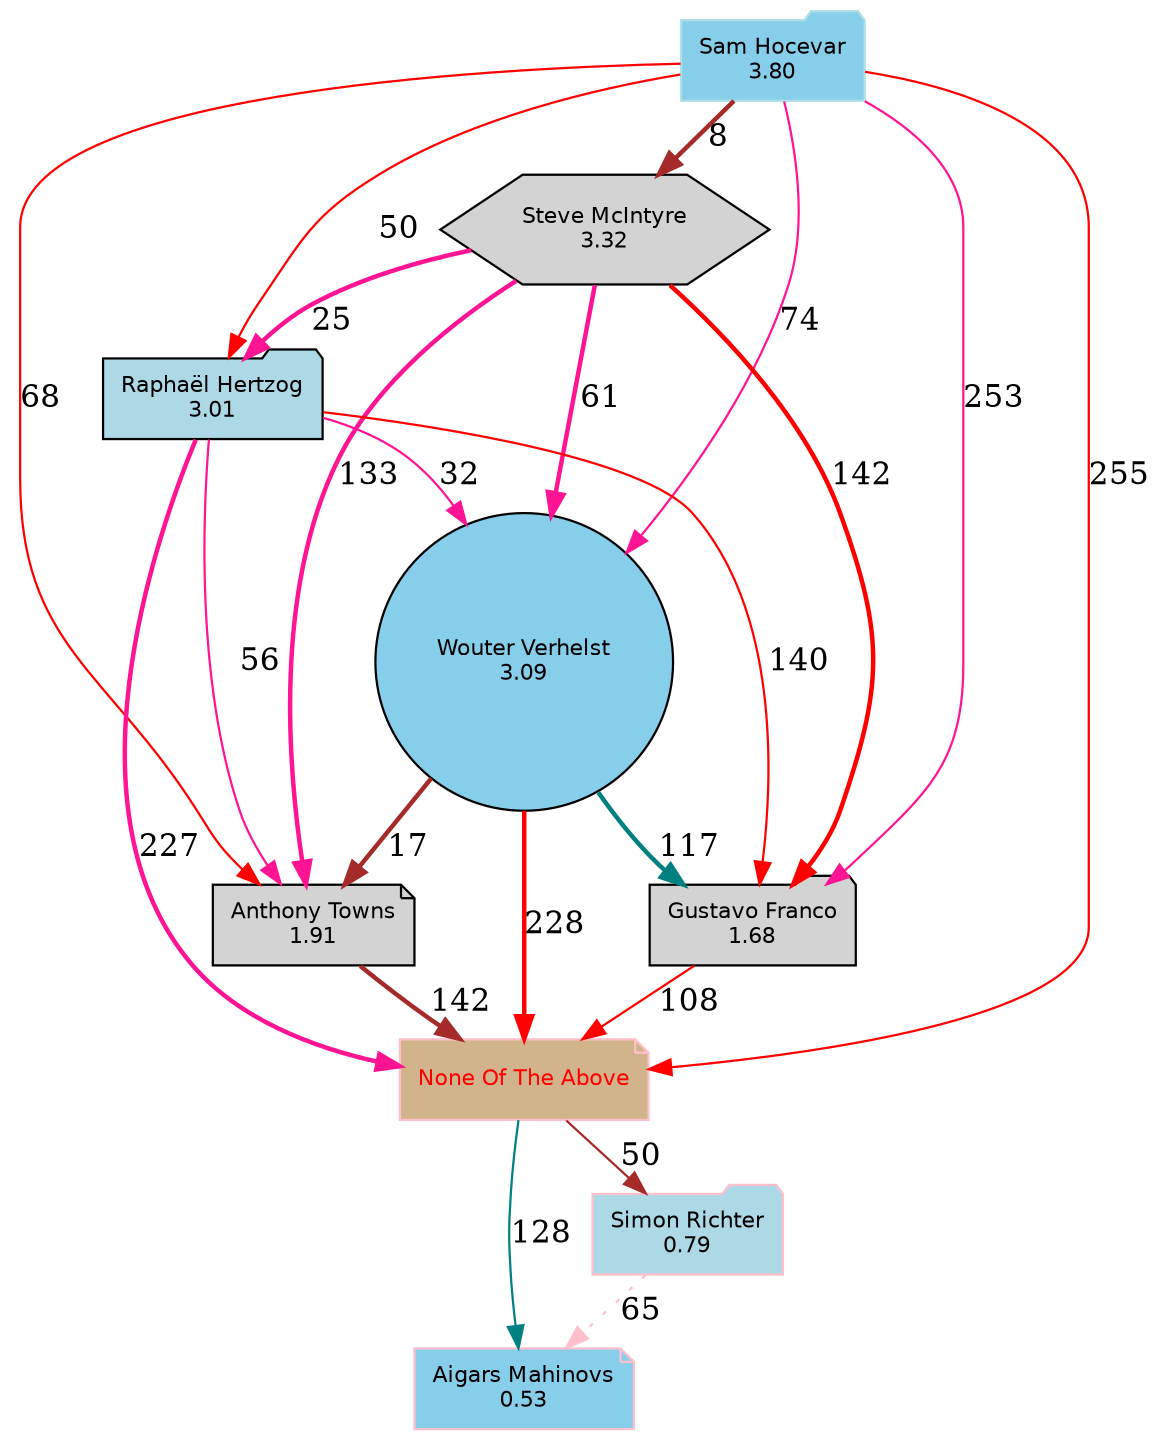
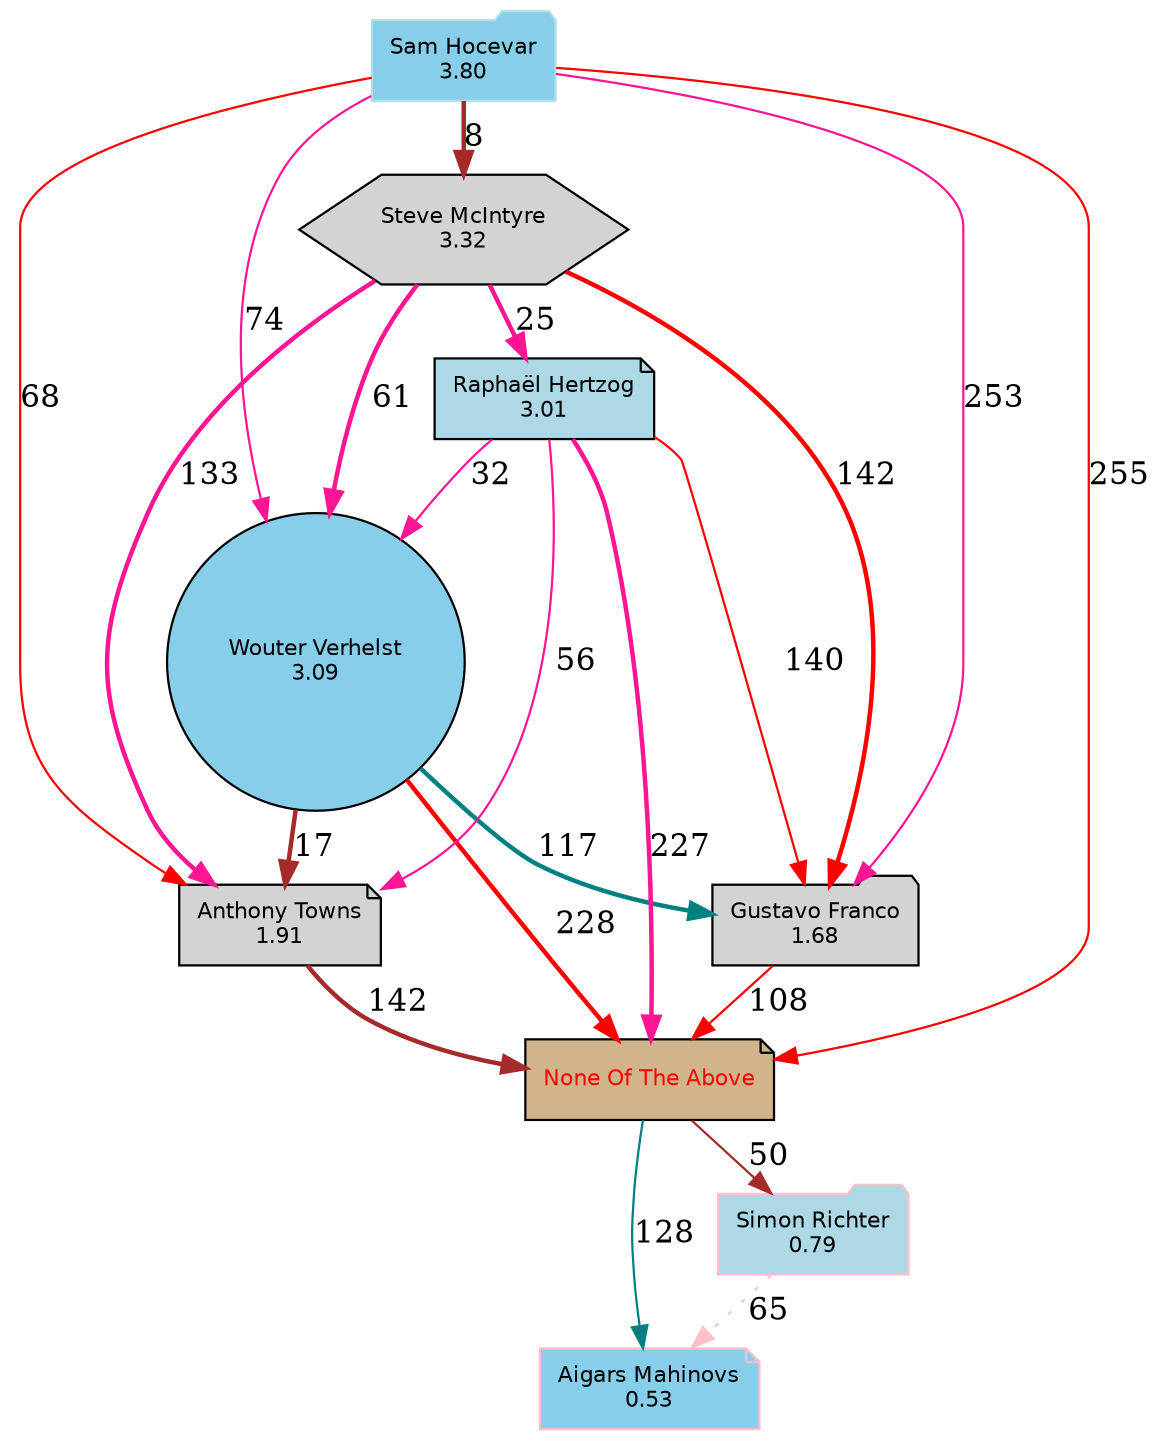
(424, 151) -> none
(213, 399) -> (544, 399)
(524, 1080) -> (650, 1080)
